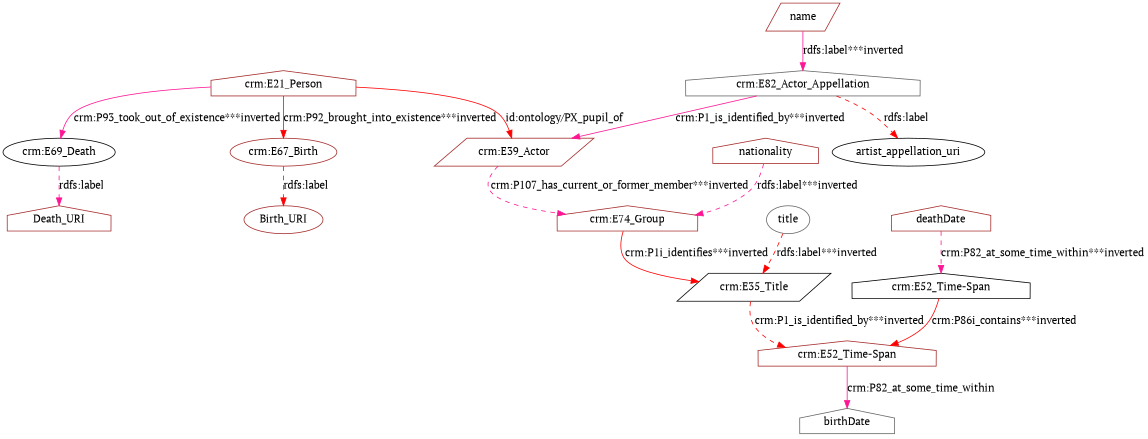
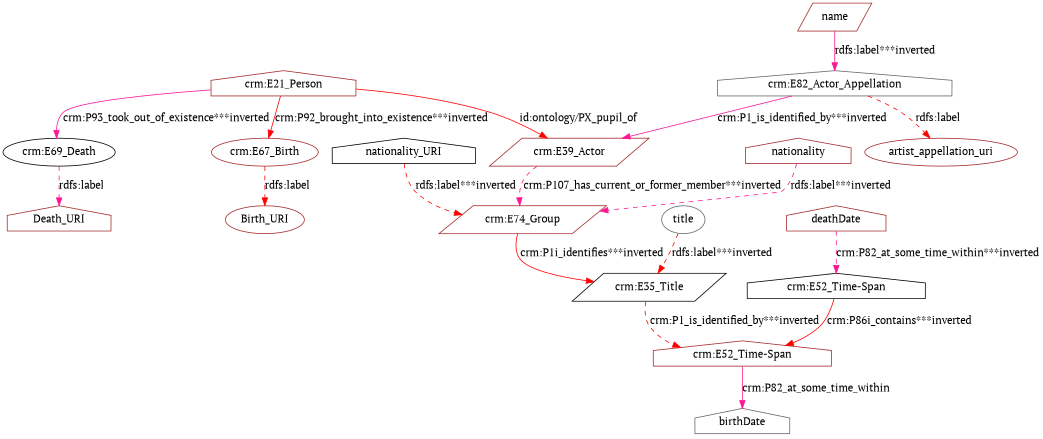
none -> (404, 152)
(908, 152) -> (941, 152)
(627, 220) -> (523, 220)
